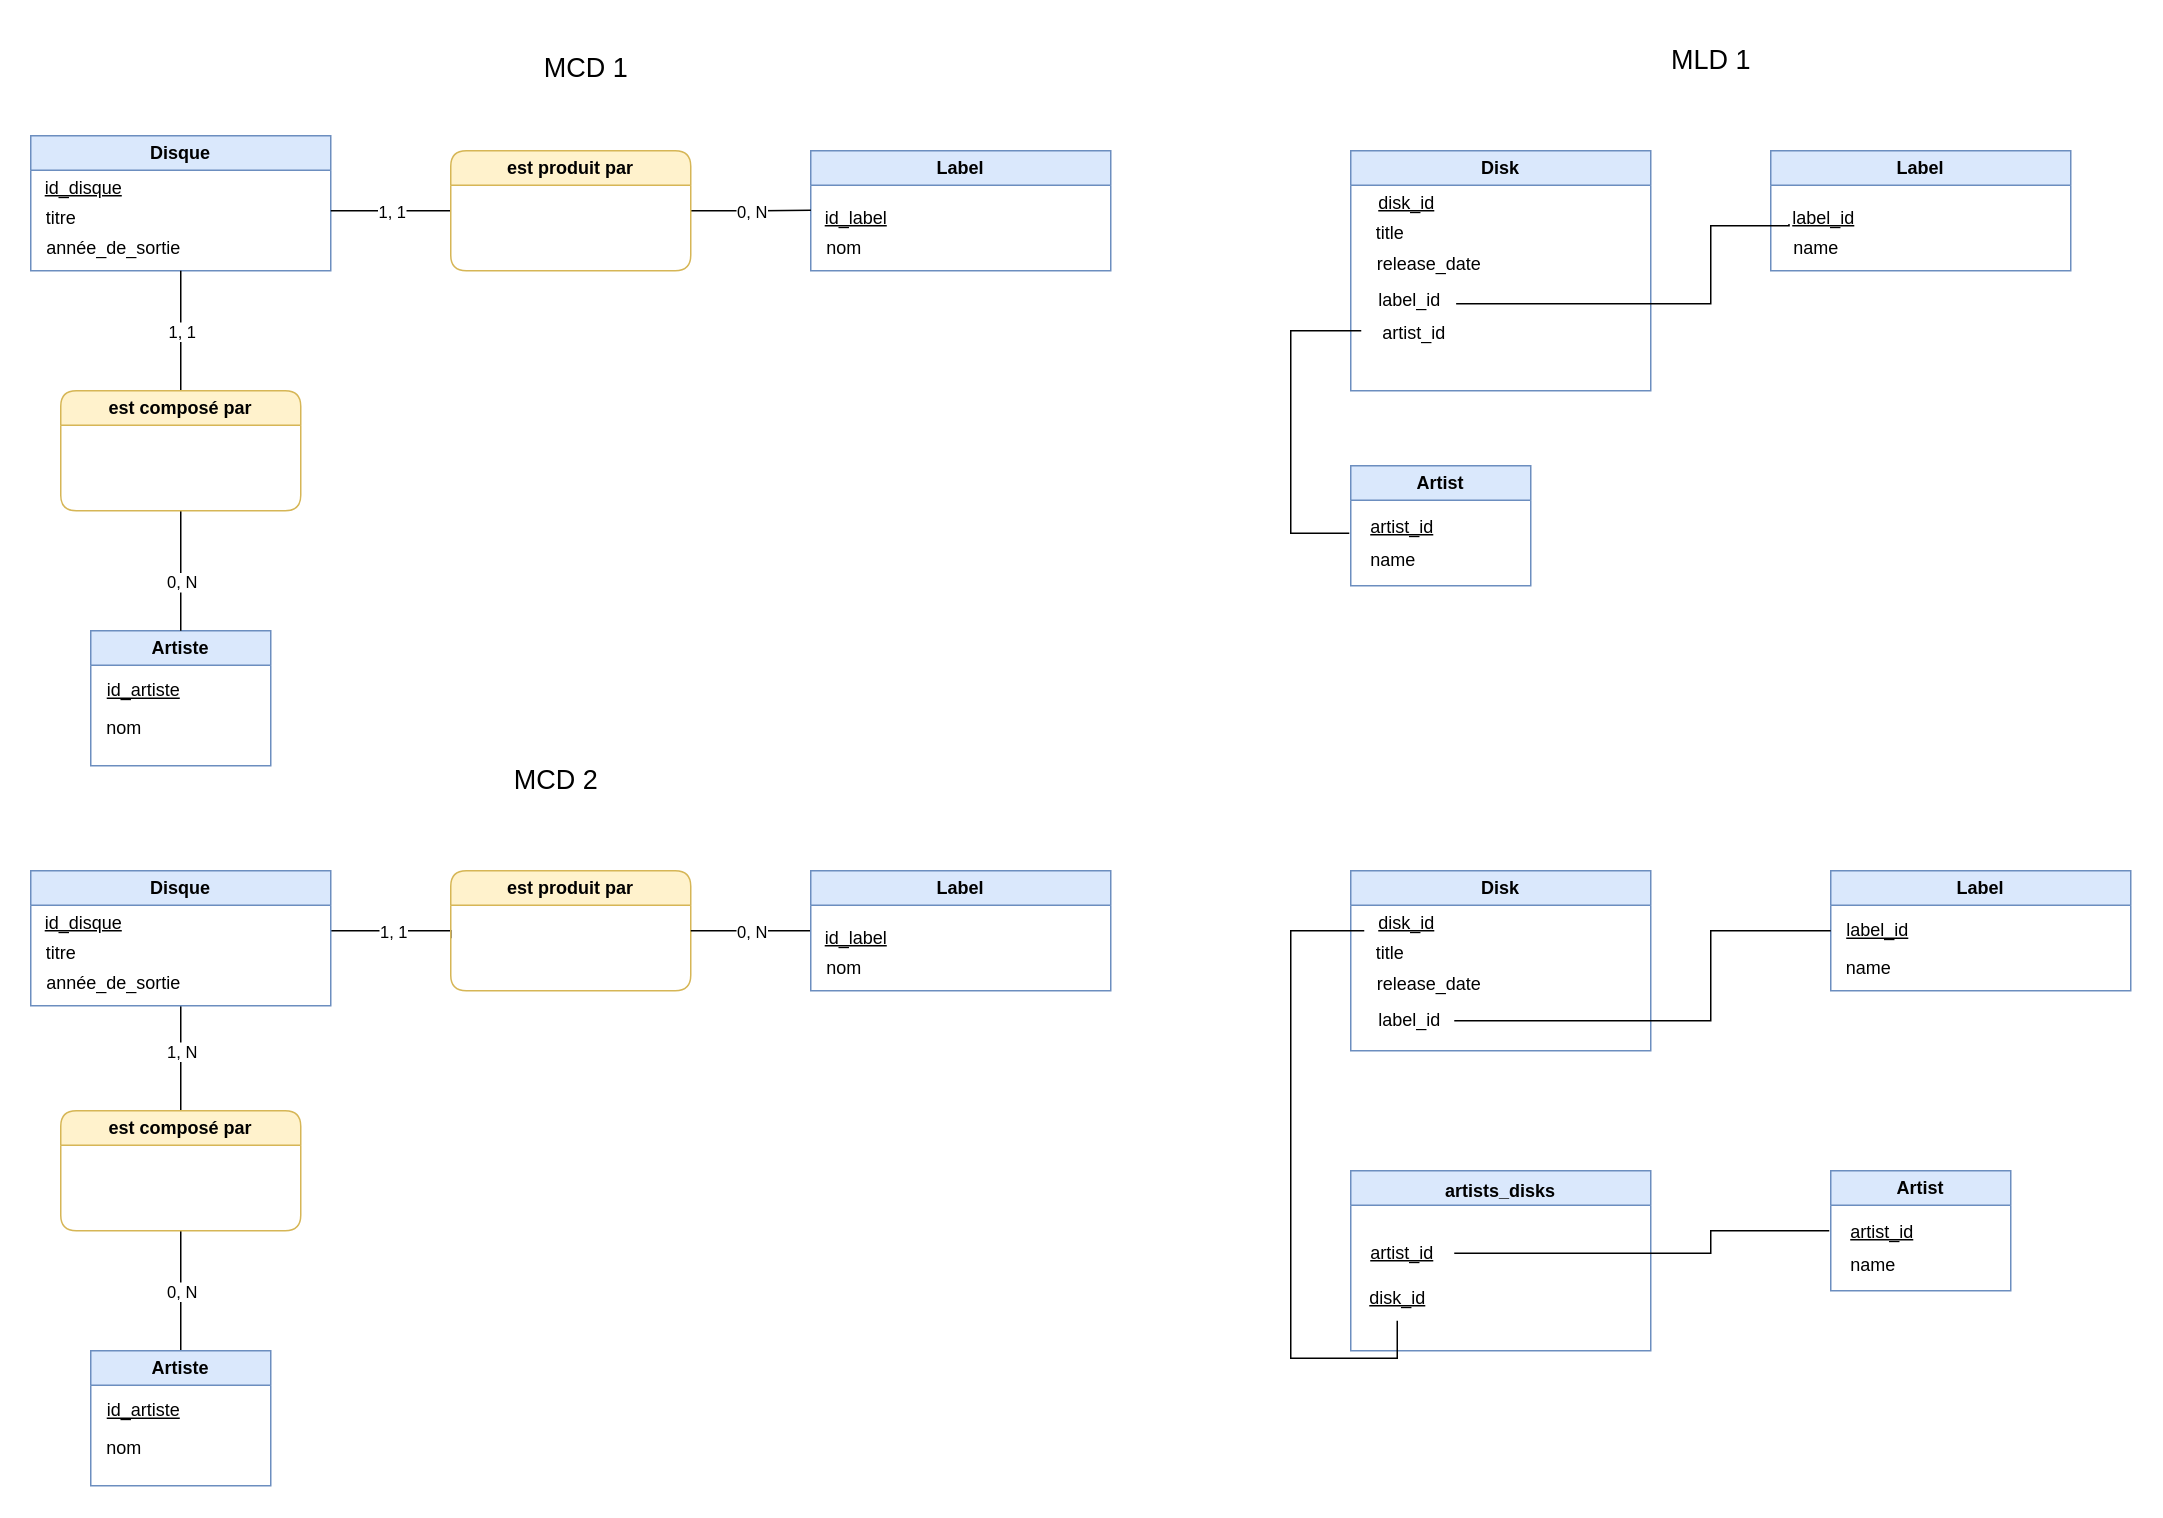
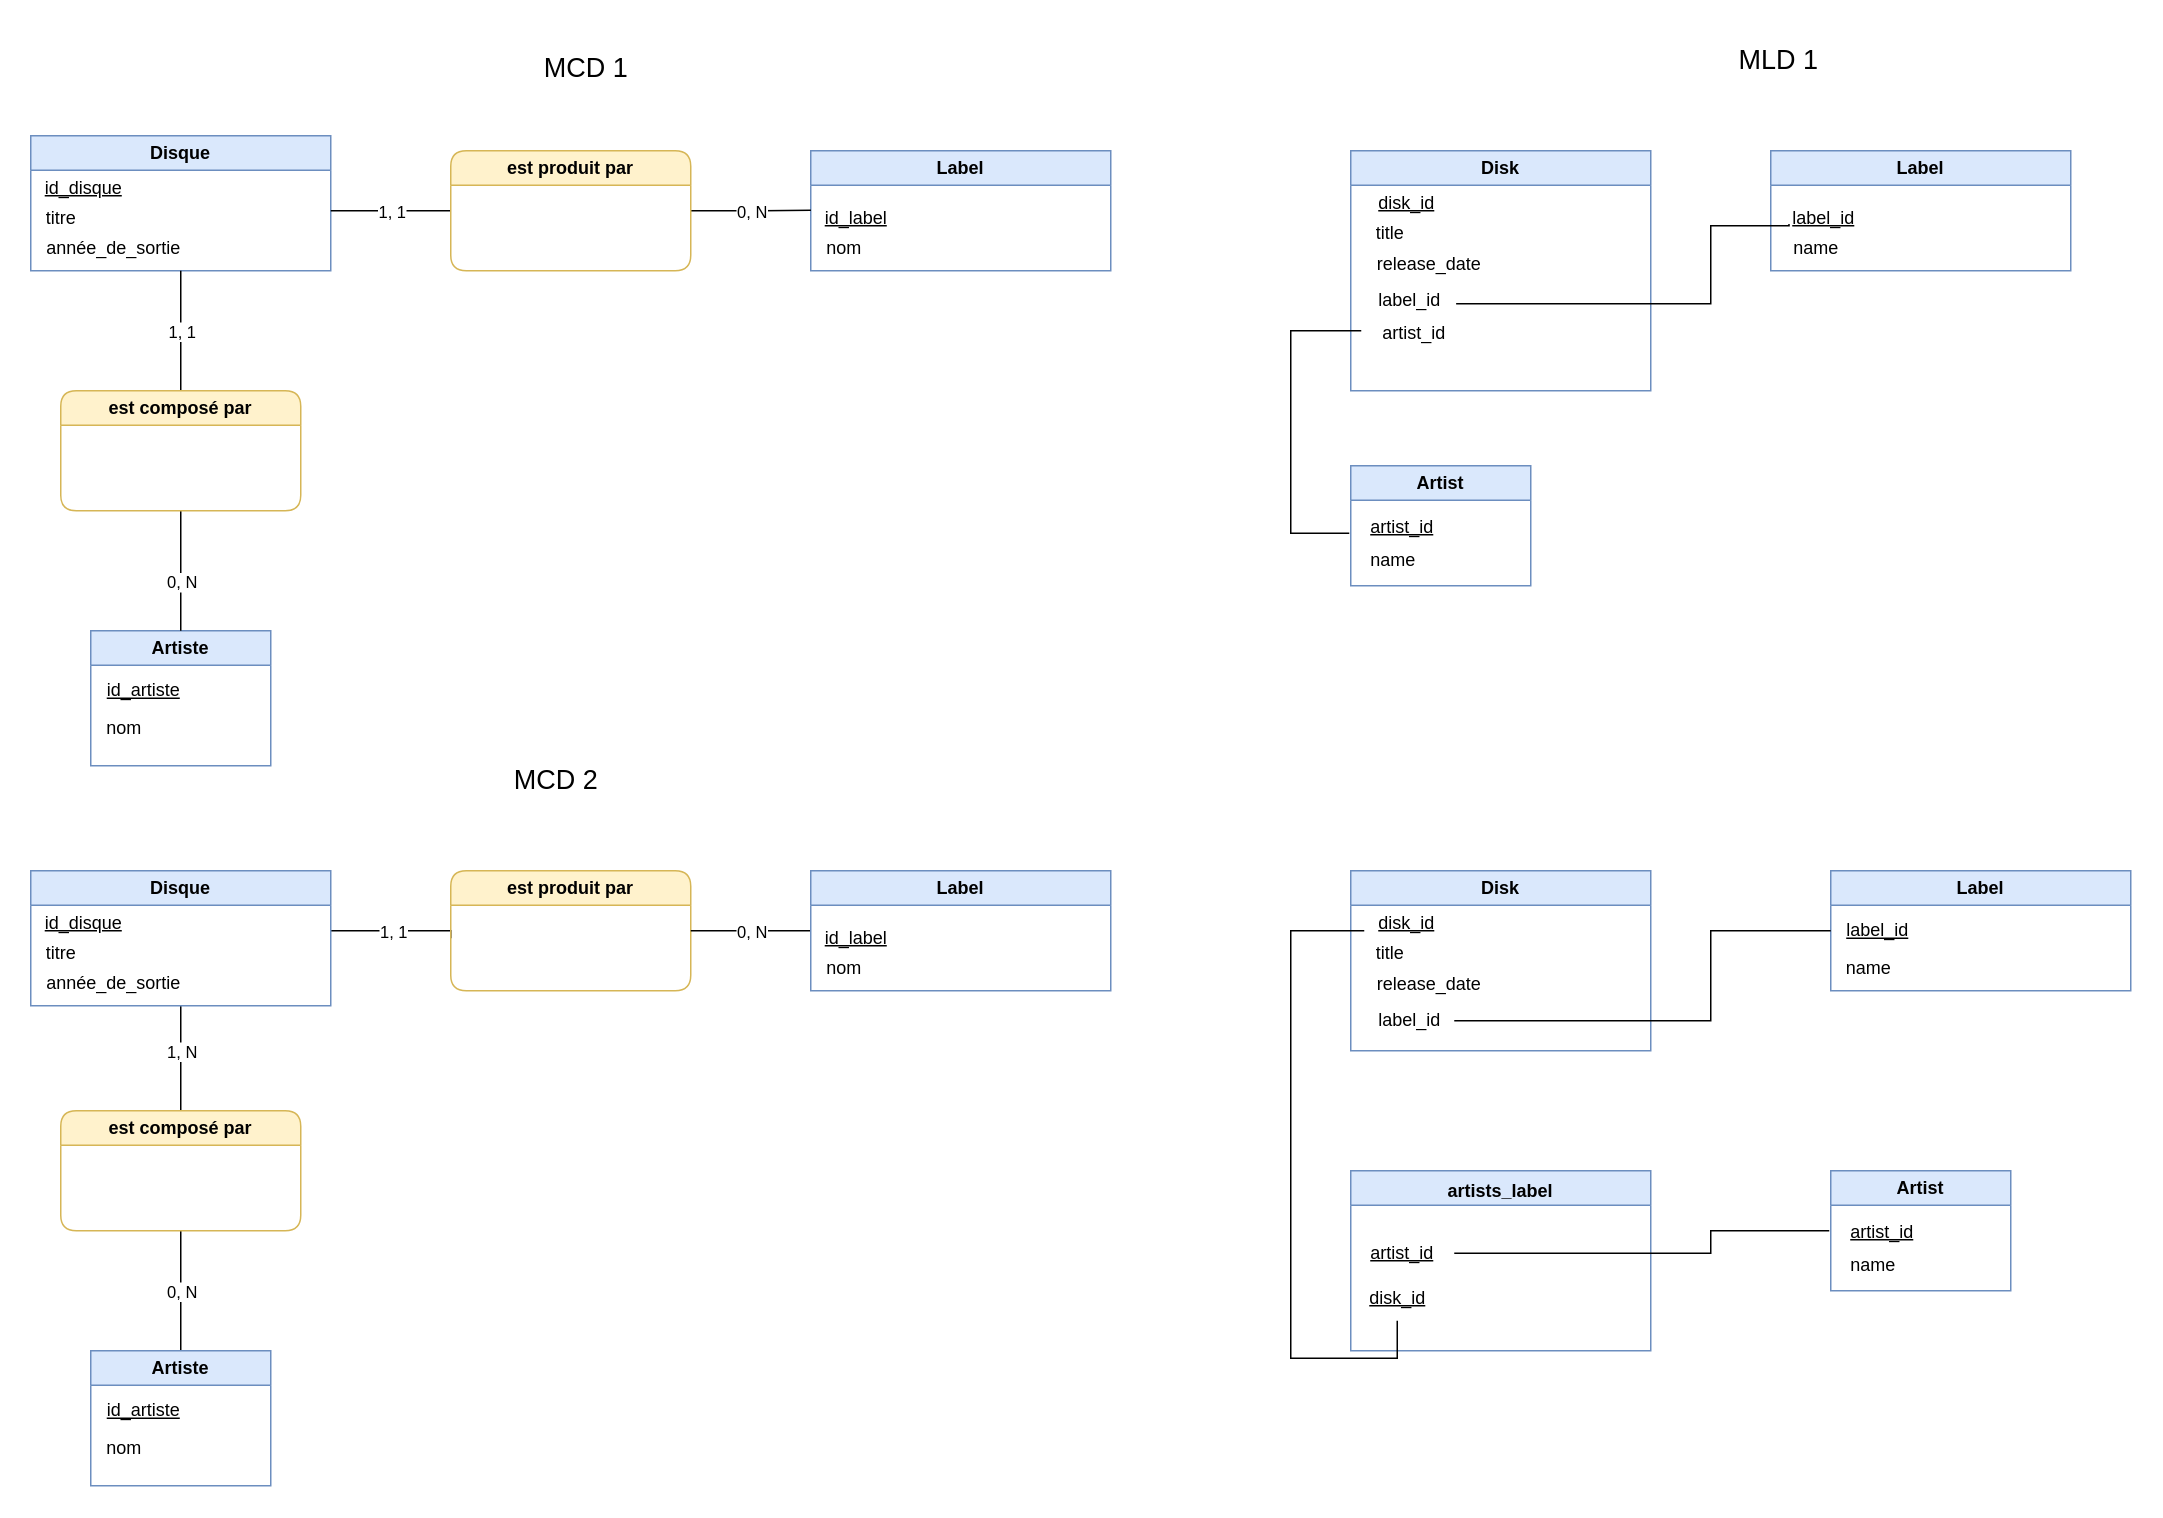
(1711, 61) -> (1778, 61)
(1501, 1189) -> (1501, 1189)
